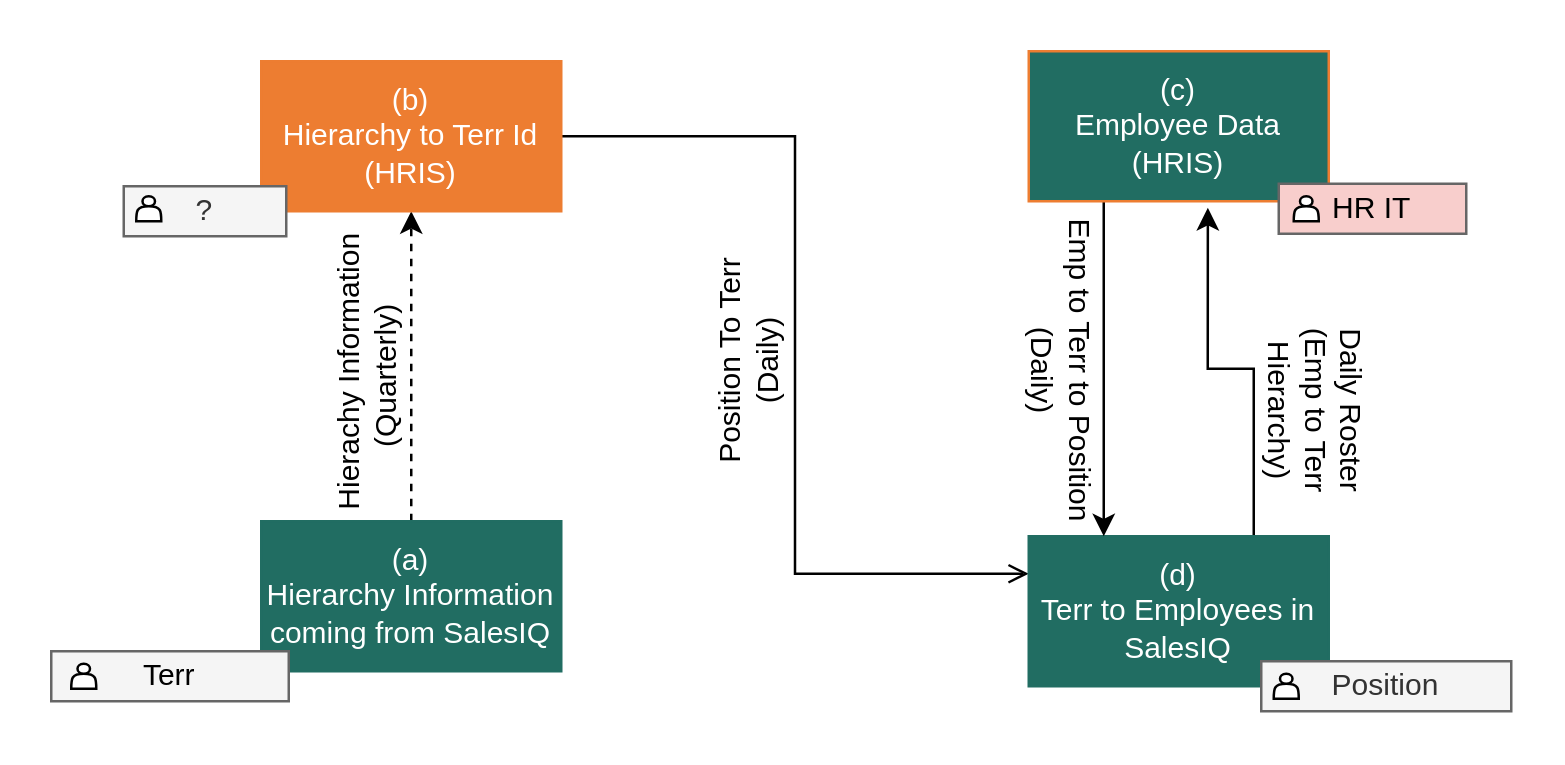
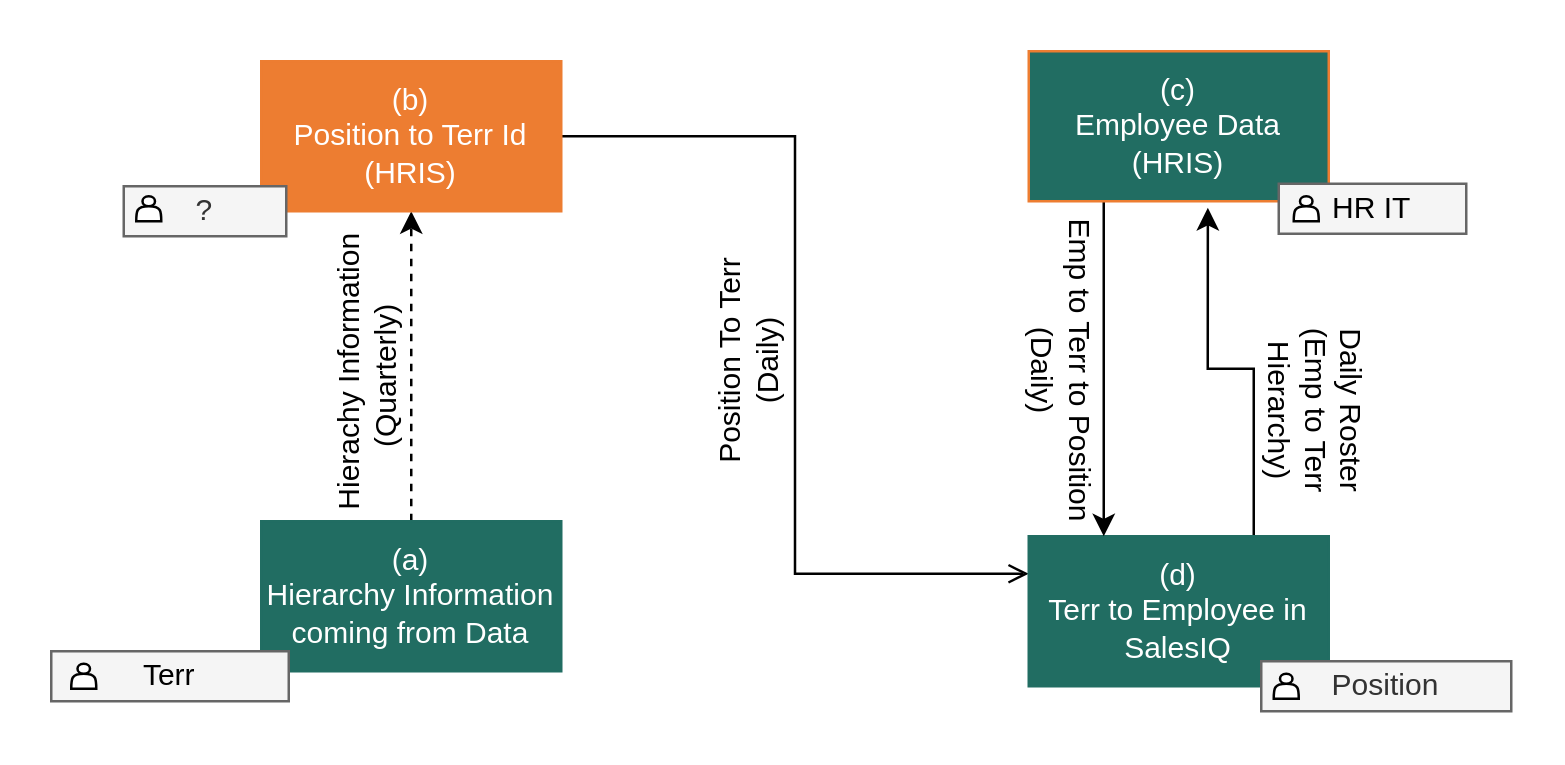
(411, 136) -> (411, 136)
(1373, 209) -> (1373, 209)
(411, 596) -> (411, 596)
(1179, 611) -> (1179, 611)
